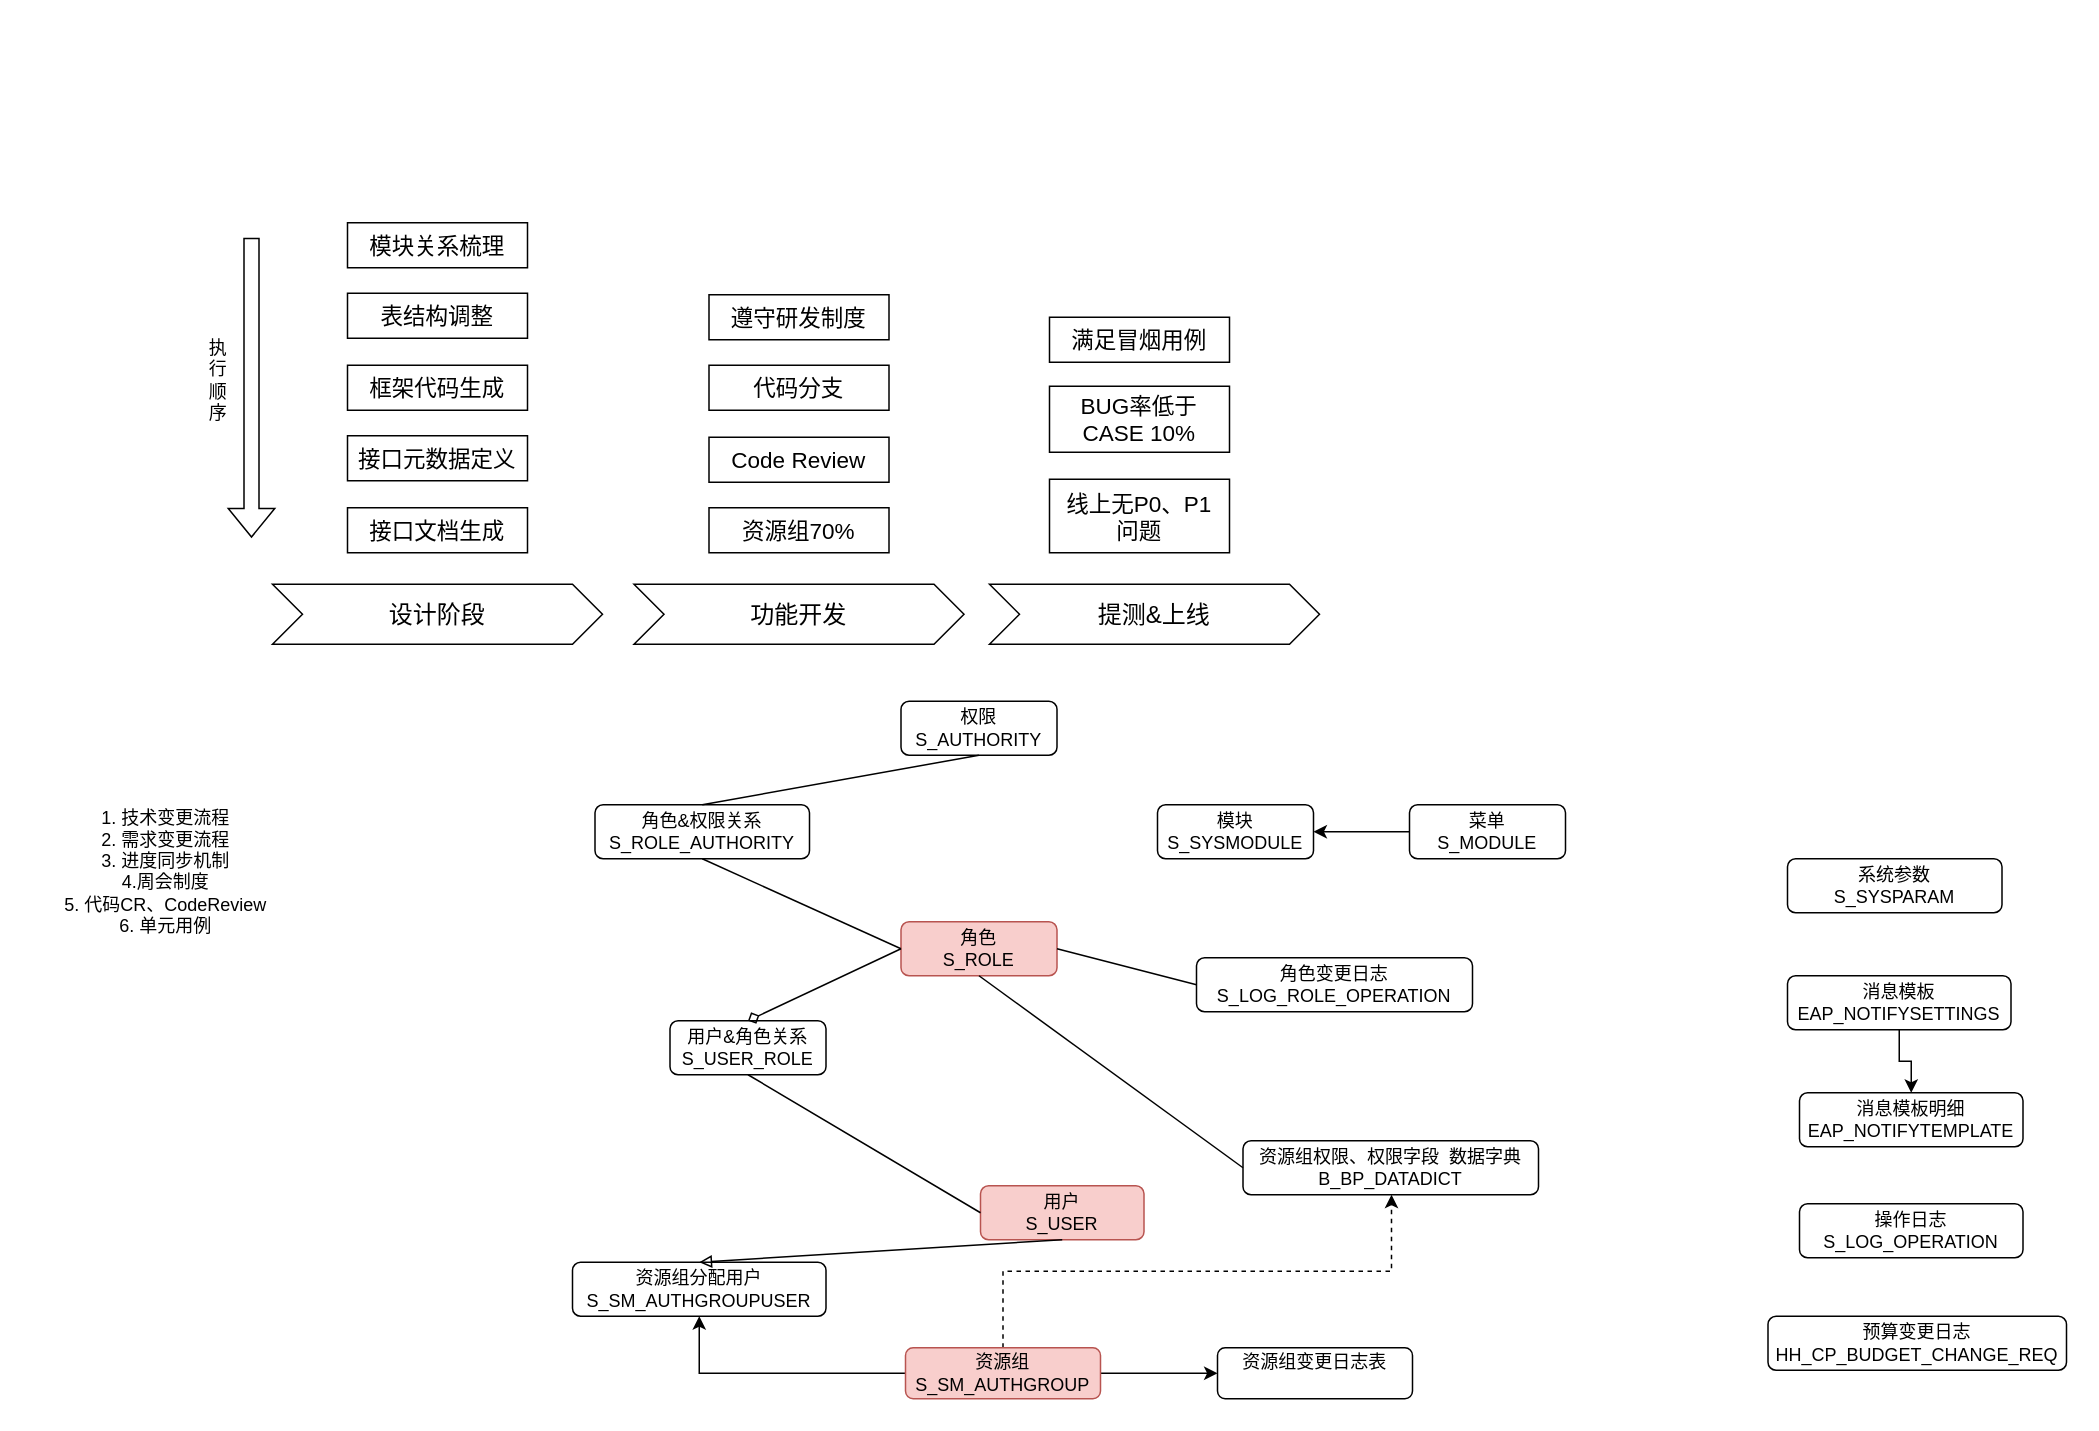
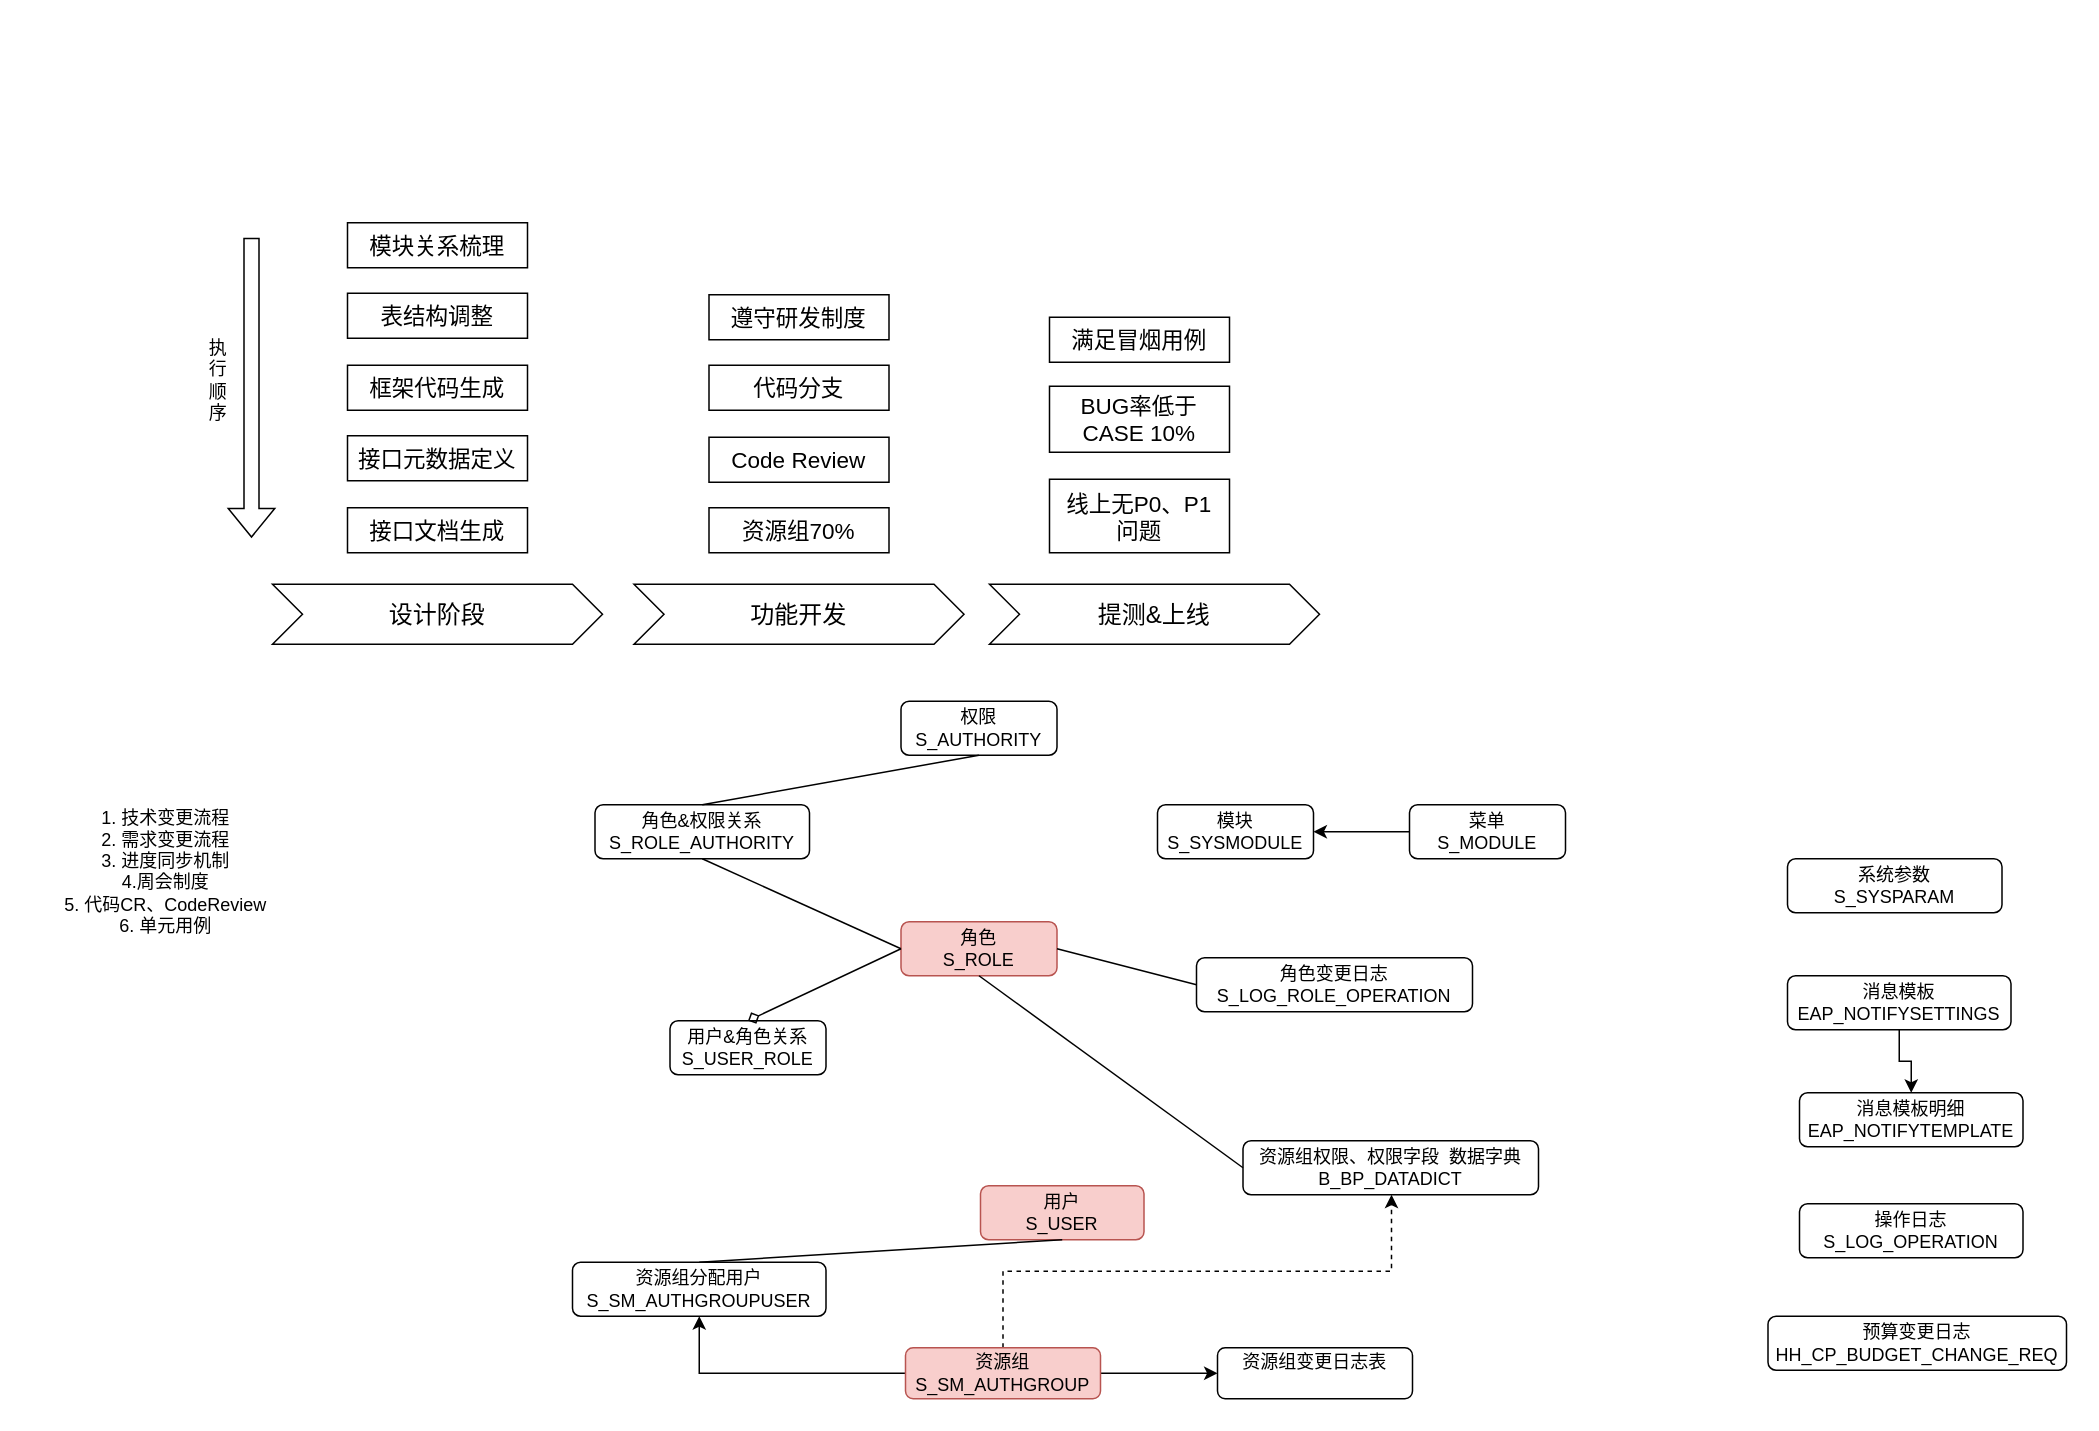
(864, 1144) -> none
(712, 1261) -> (707, 1262)
